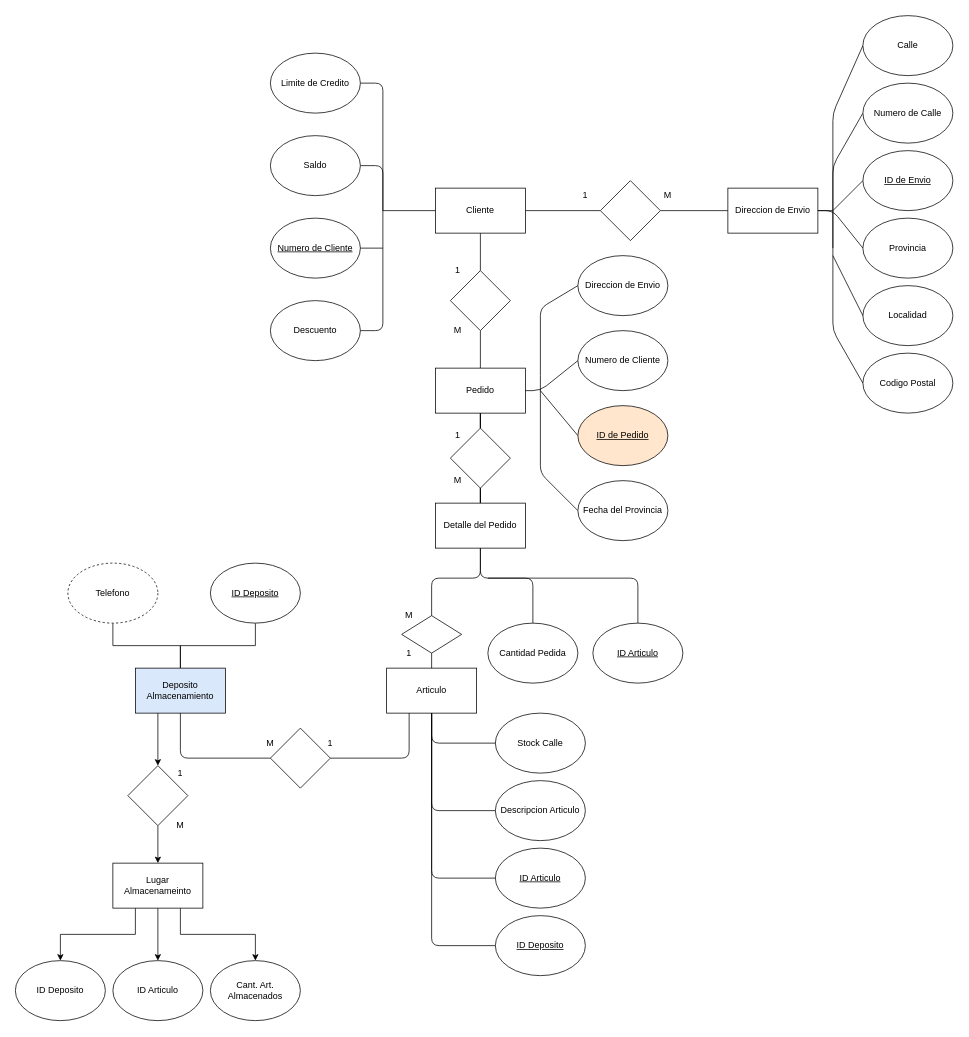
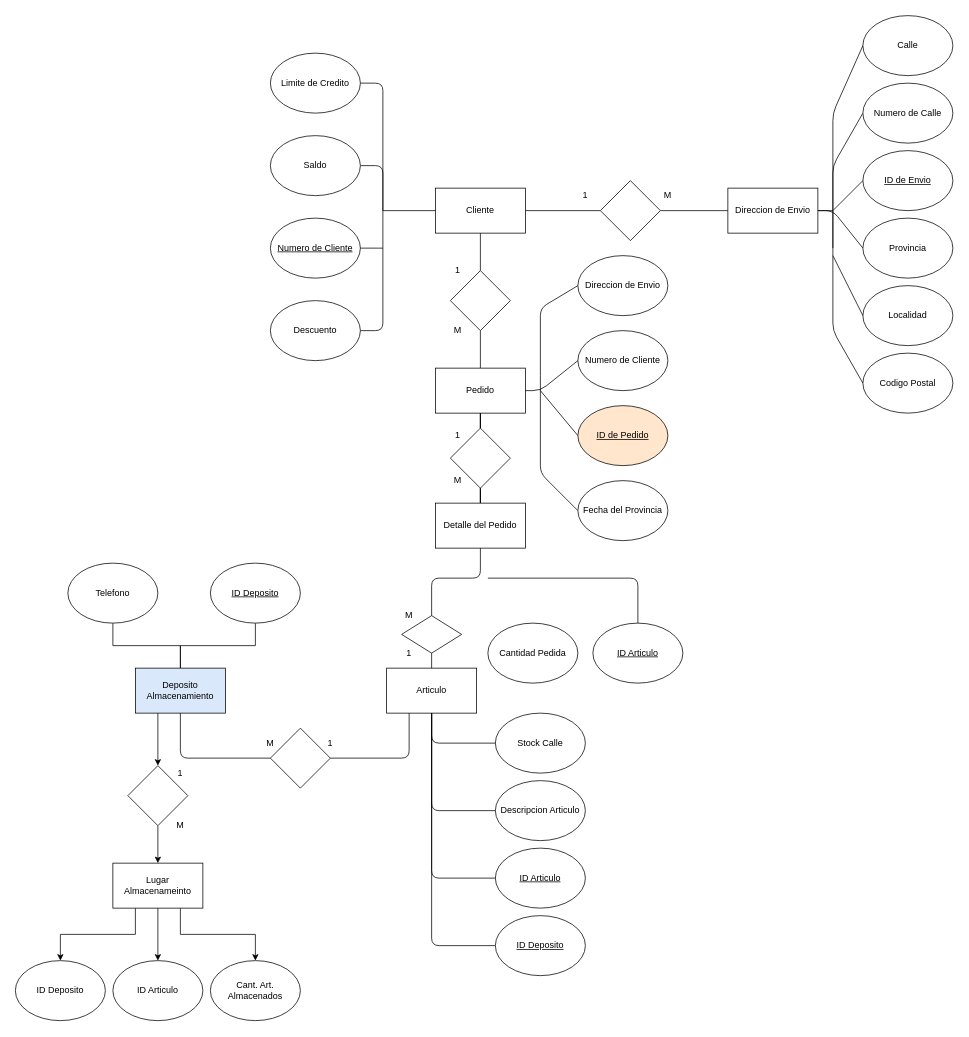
(113, 593) -> (113, 593)
(533, 601) -> none
